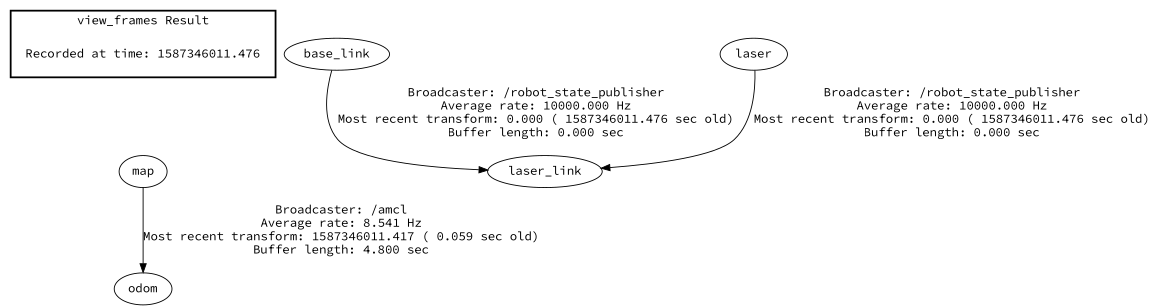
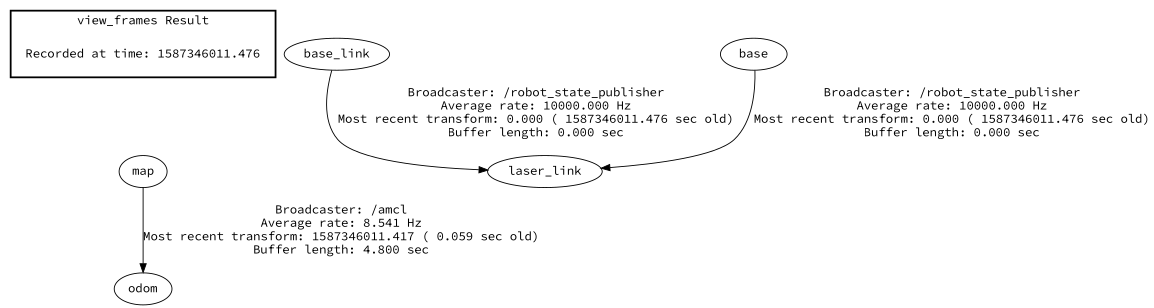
(754, 54) -> (754, 54)
